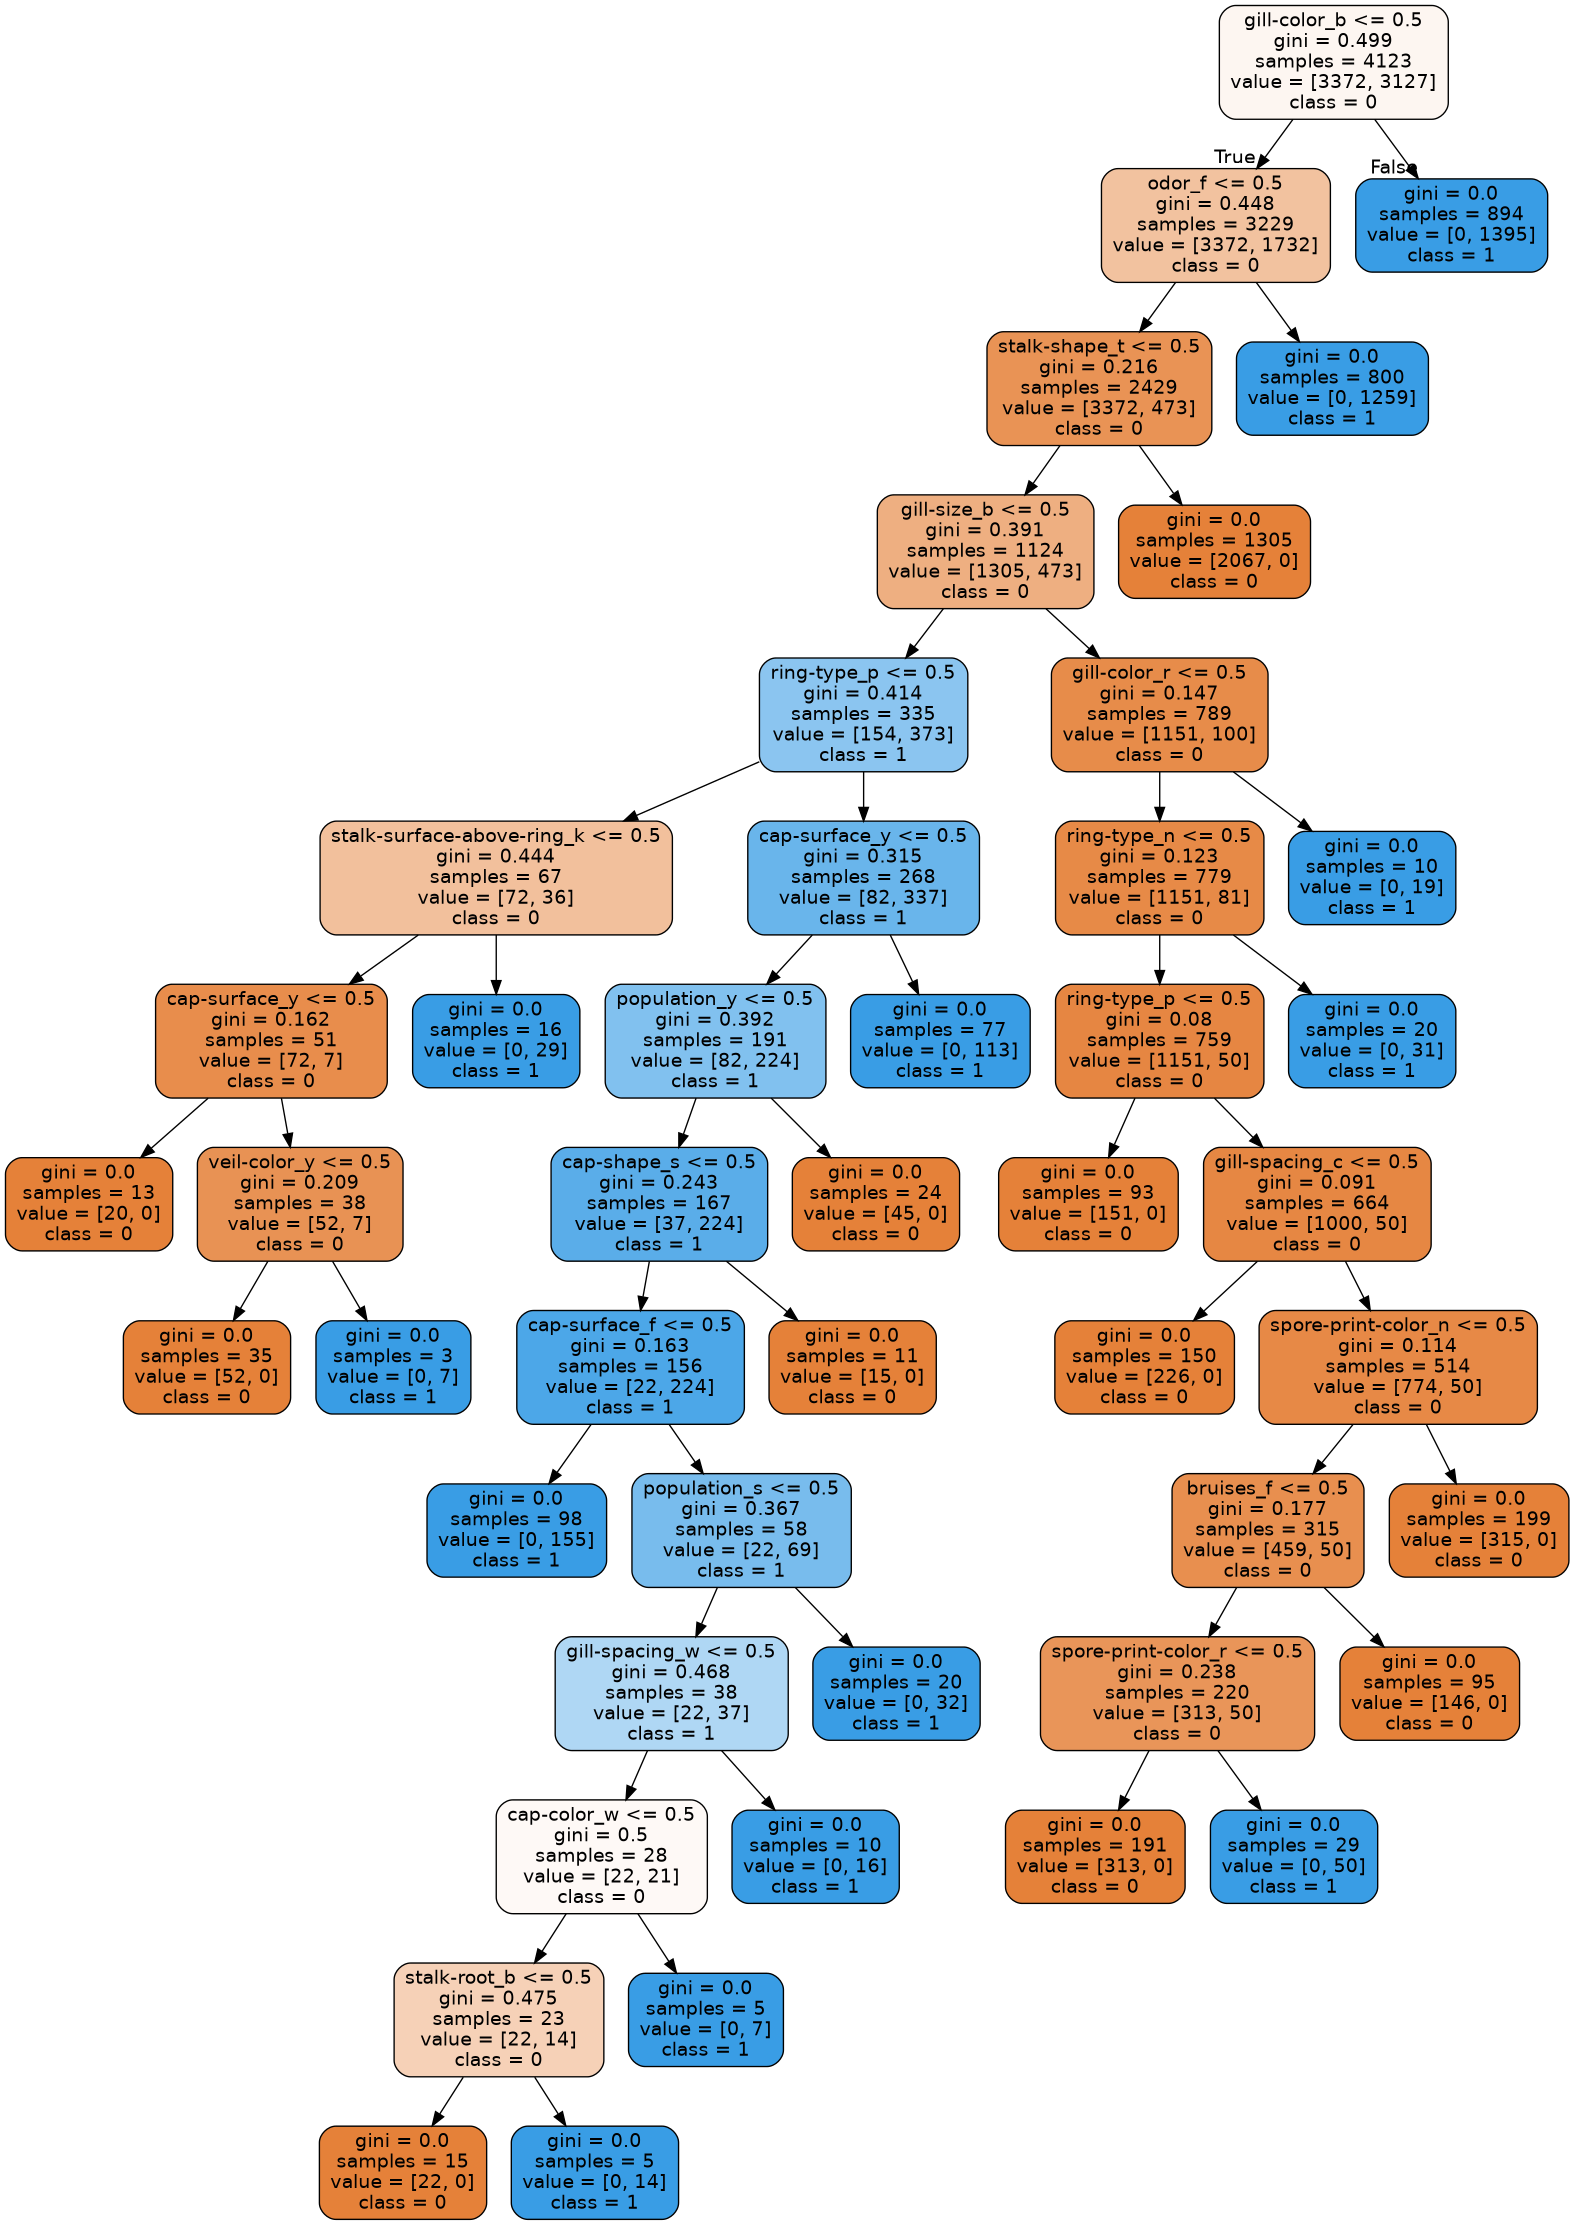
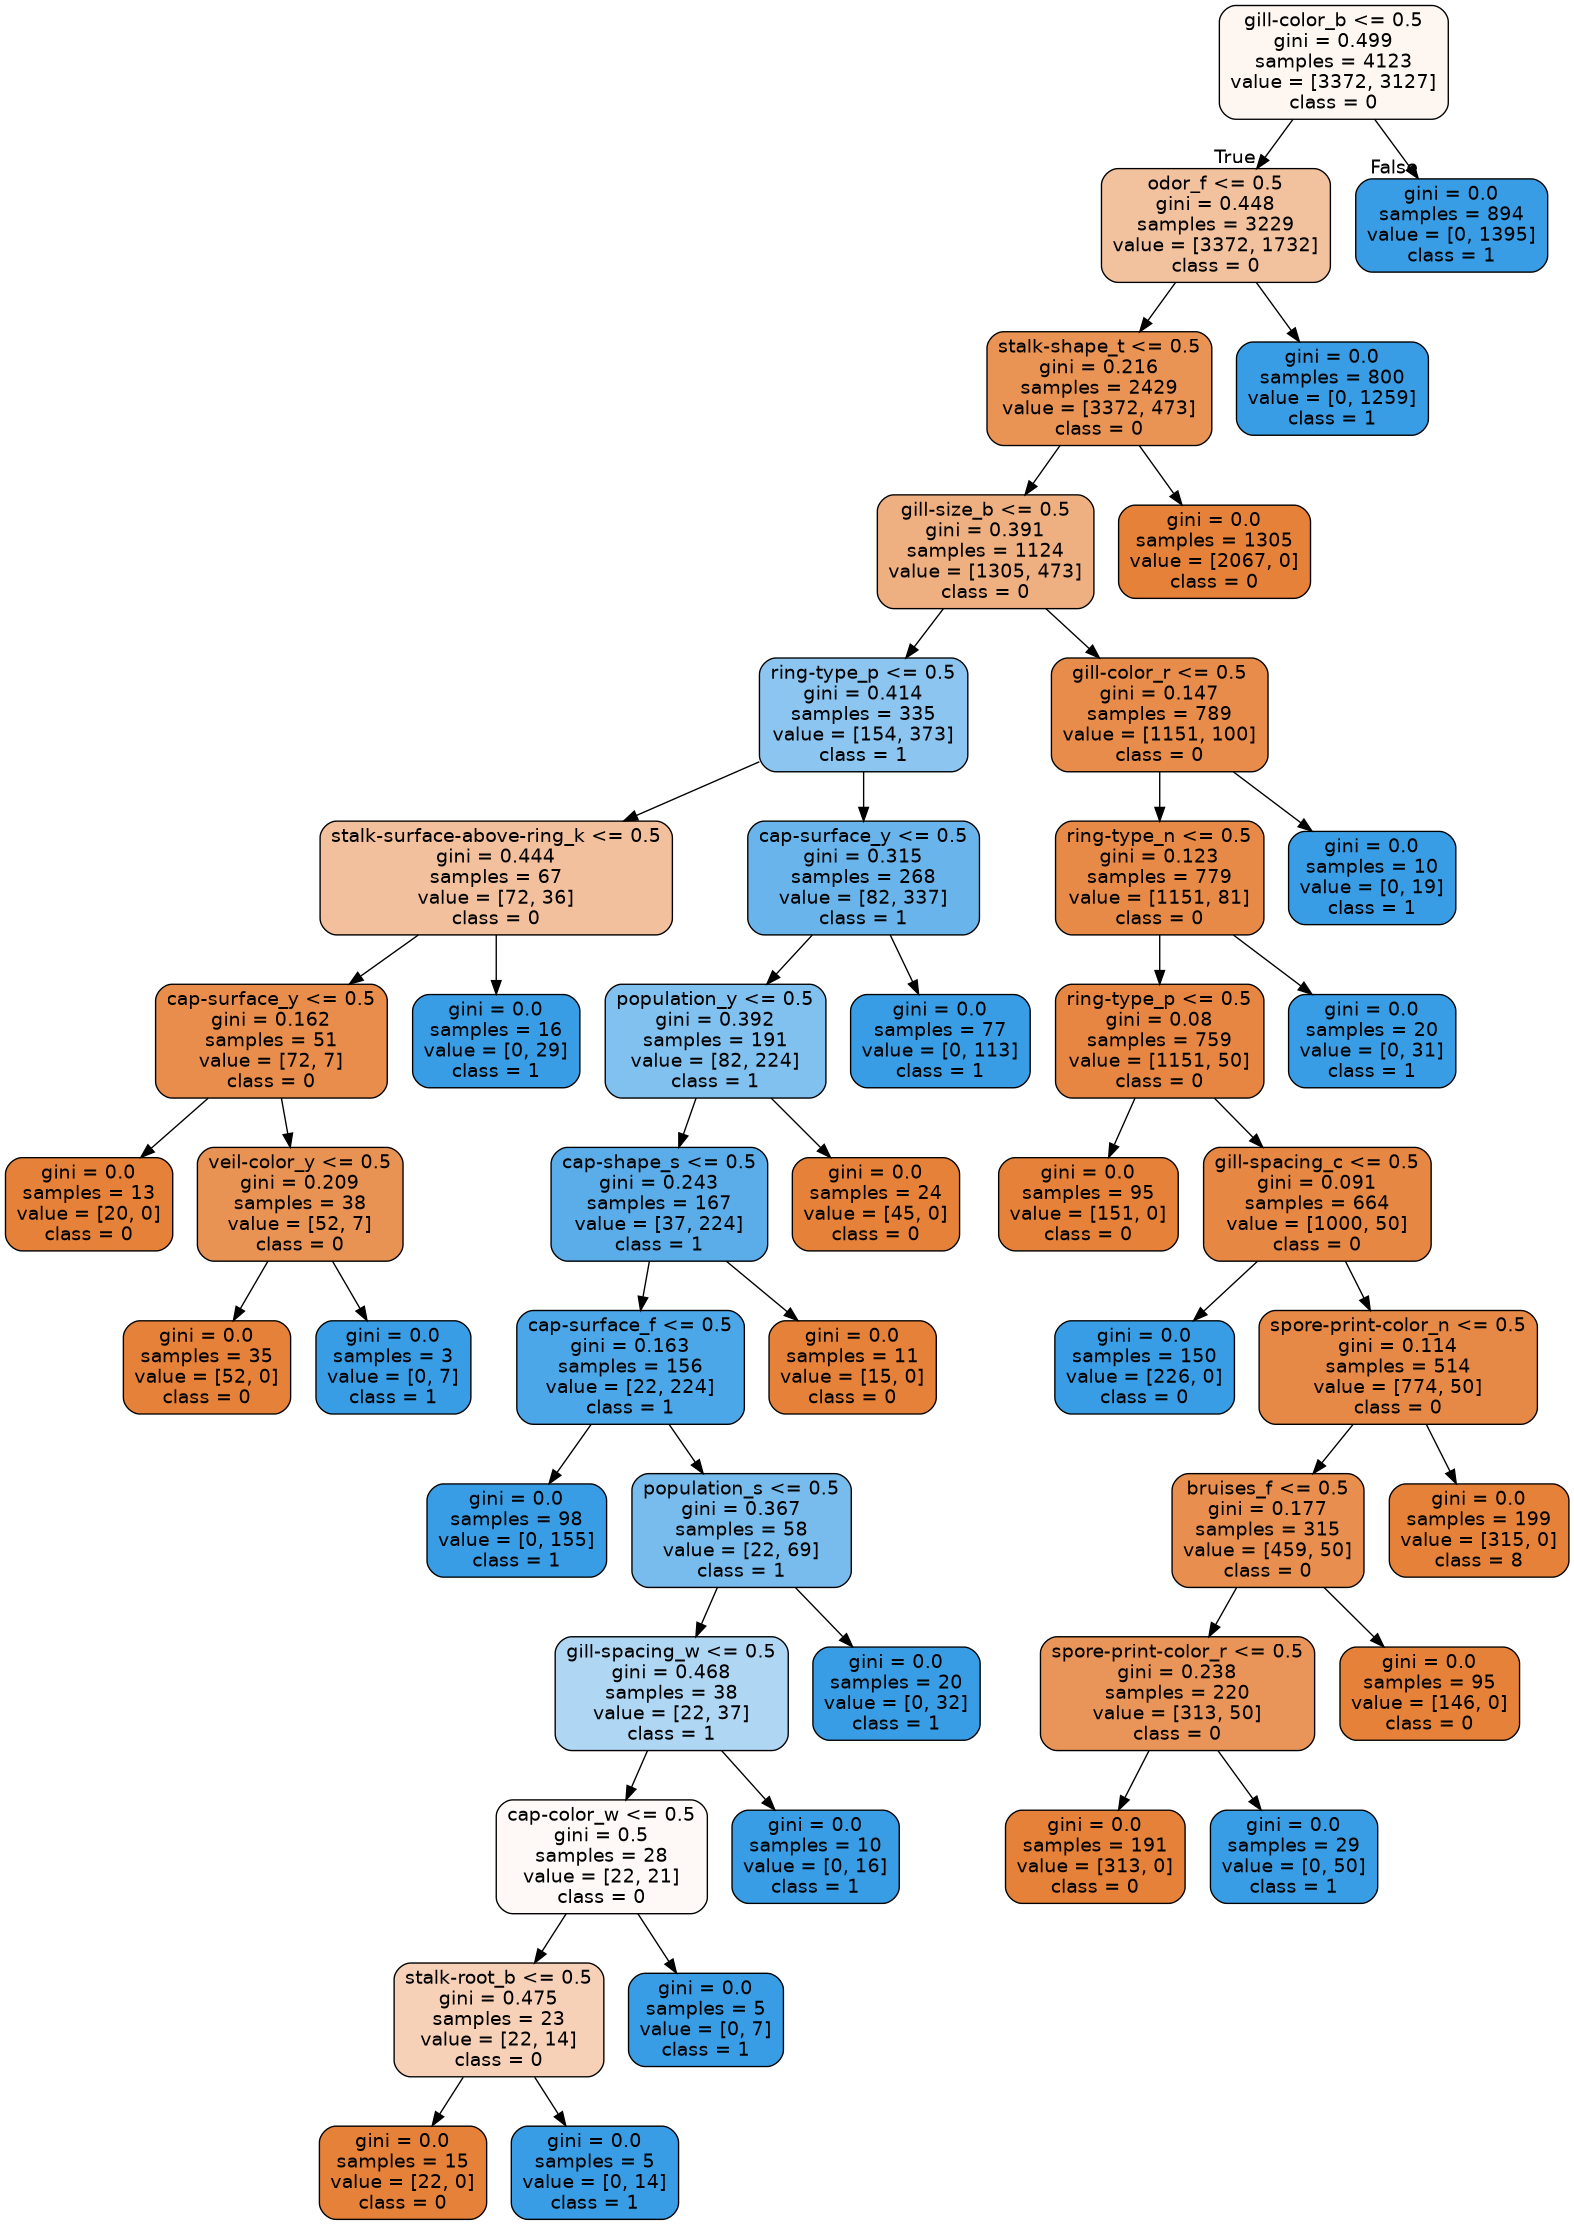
(1088, 1204) -> (1088, 1204)
(1145, 1367) -> (1145, 1367)
(1479, 1531) -> (1479, 1531)
